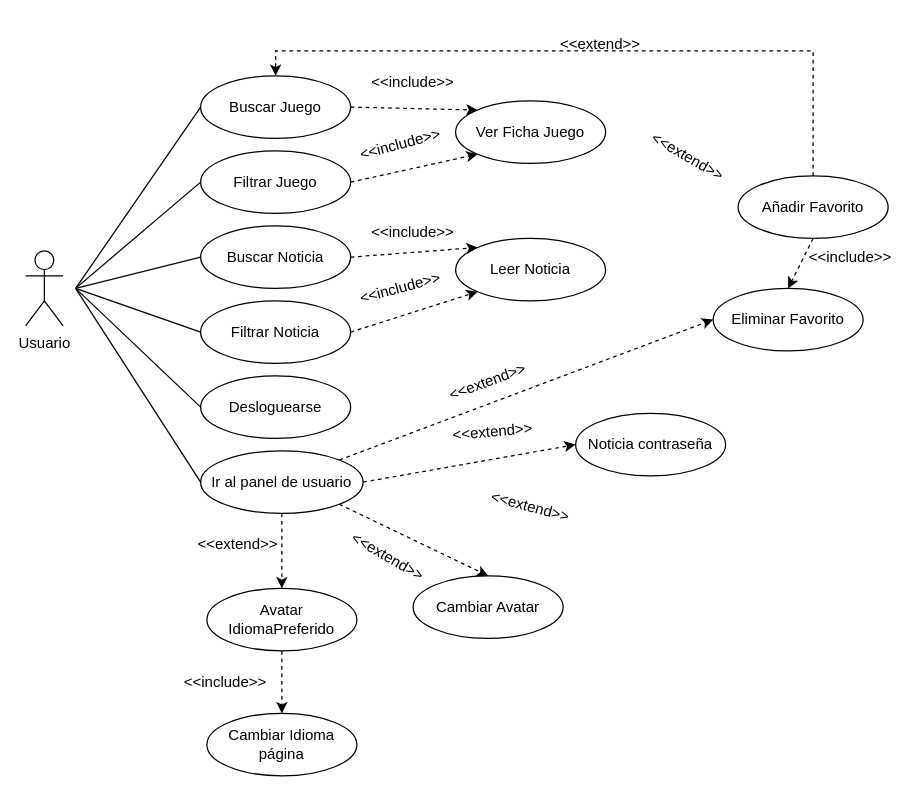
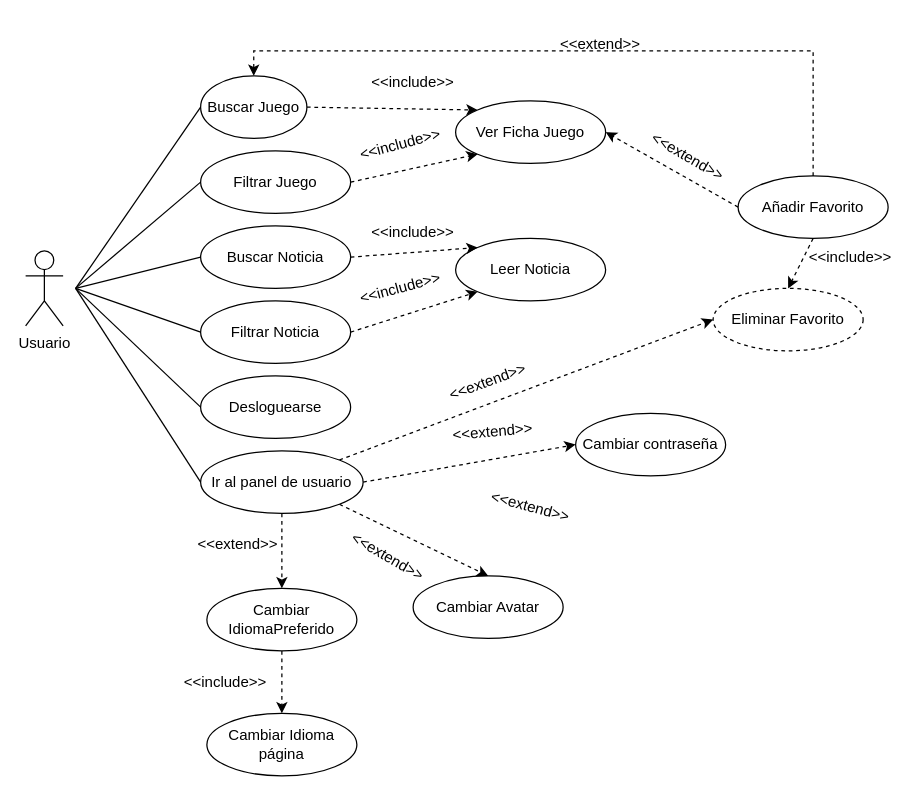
(276, 107) -> (254, 107)
none -> (675, 171)
(788, 319) -> (788, 319)
(651, 444) -> (651, 444)
(282, 619) -> (282, 619)
